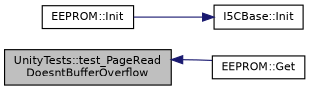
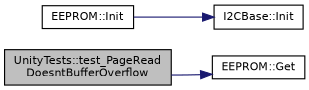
(259, 17) -> (259, 17)
(197, 60) -> (186, 75)
